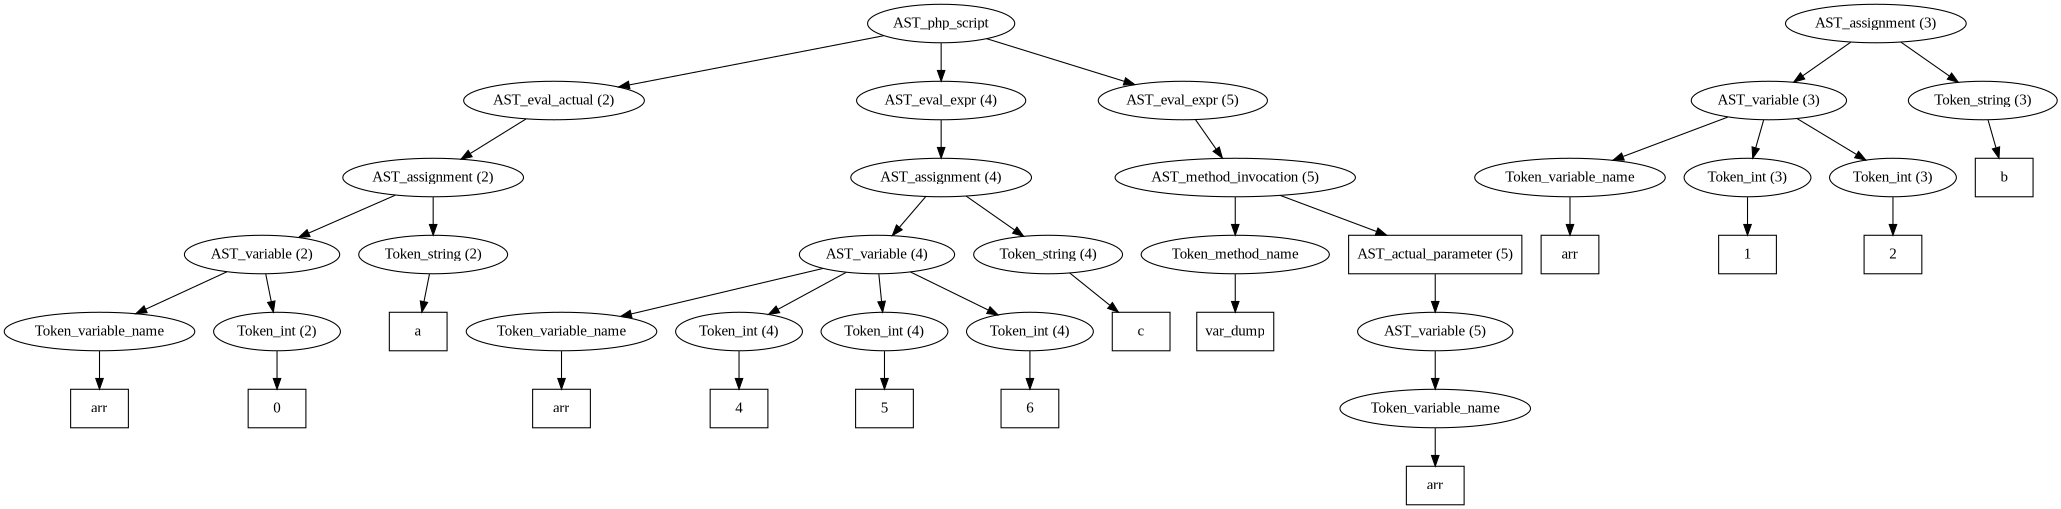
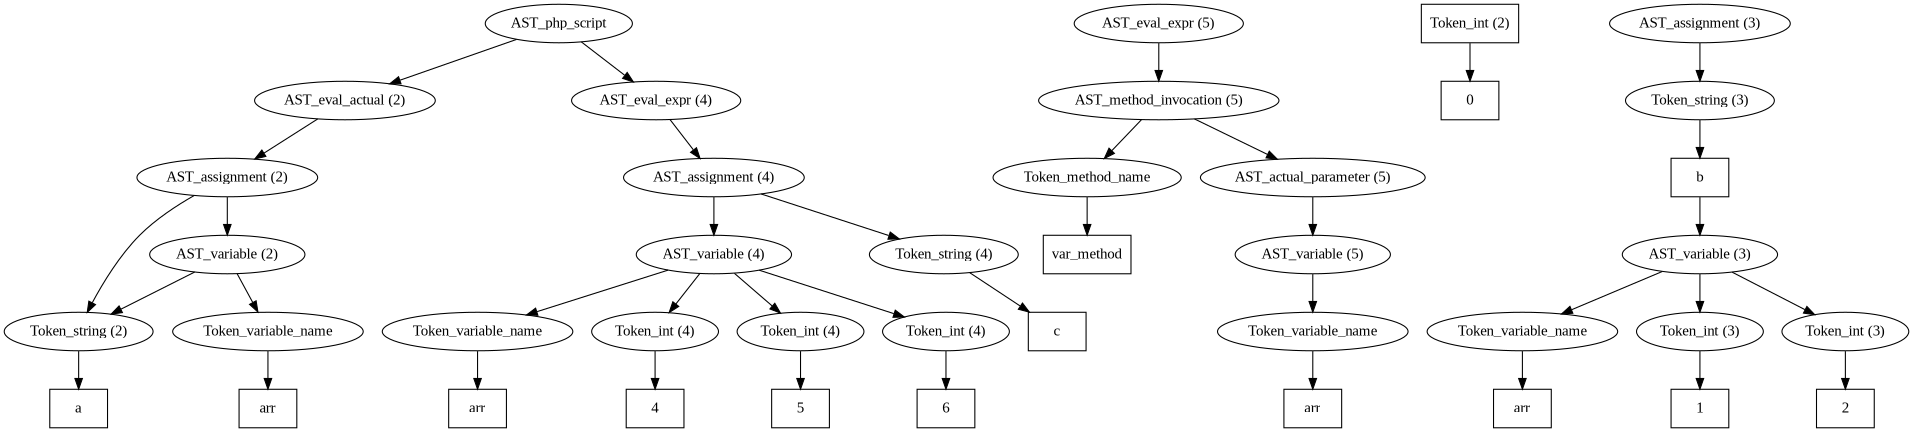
(1827, 59) -> (1700, 211)
(1055, 60) -> none
(1435, 255) -> (1313, 178)
(268, 288) -> (158, 291)
(277, 332) -> (1470, 24)
(1235, 332) -> (1087, 255)
